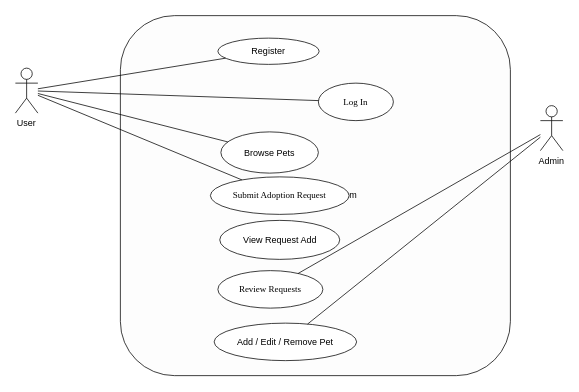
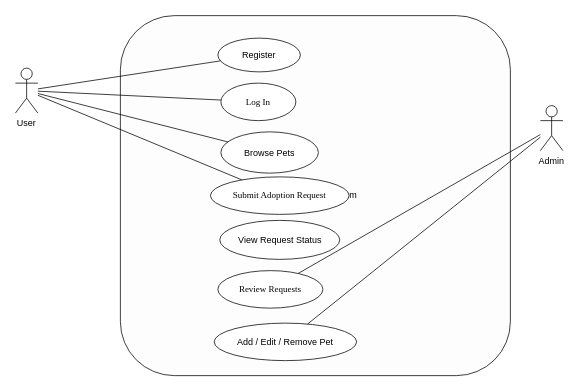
(269, 51) -> (259, 55)
(356, 102) -> (258, 102)
(280, 240) -> (280, 240)
